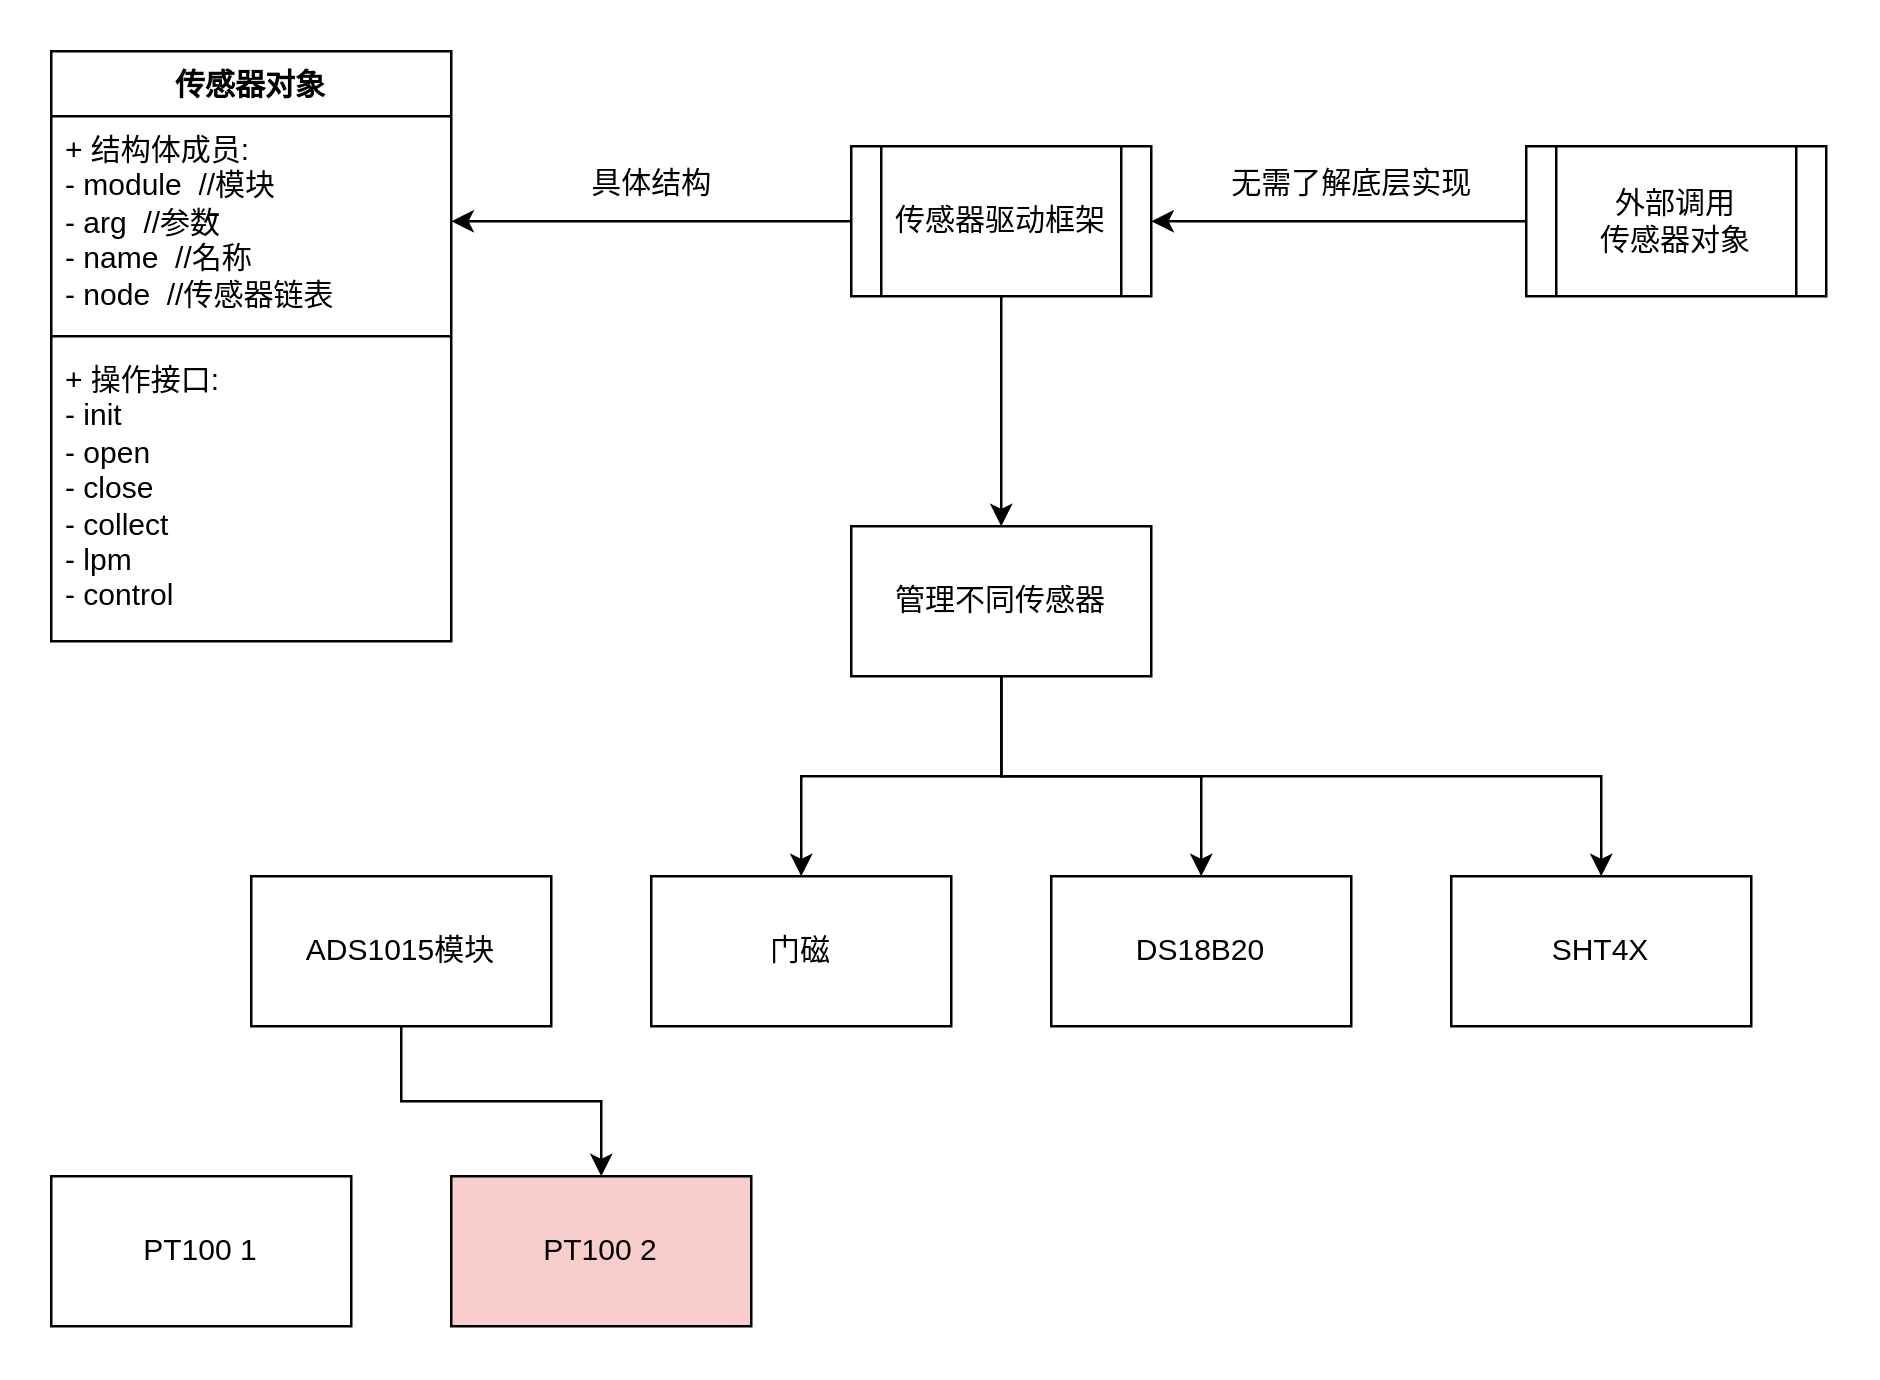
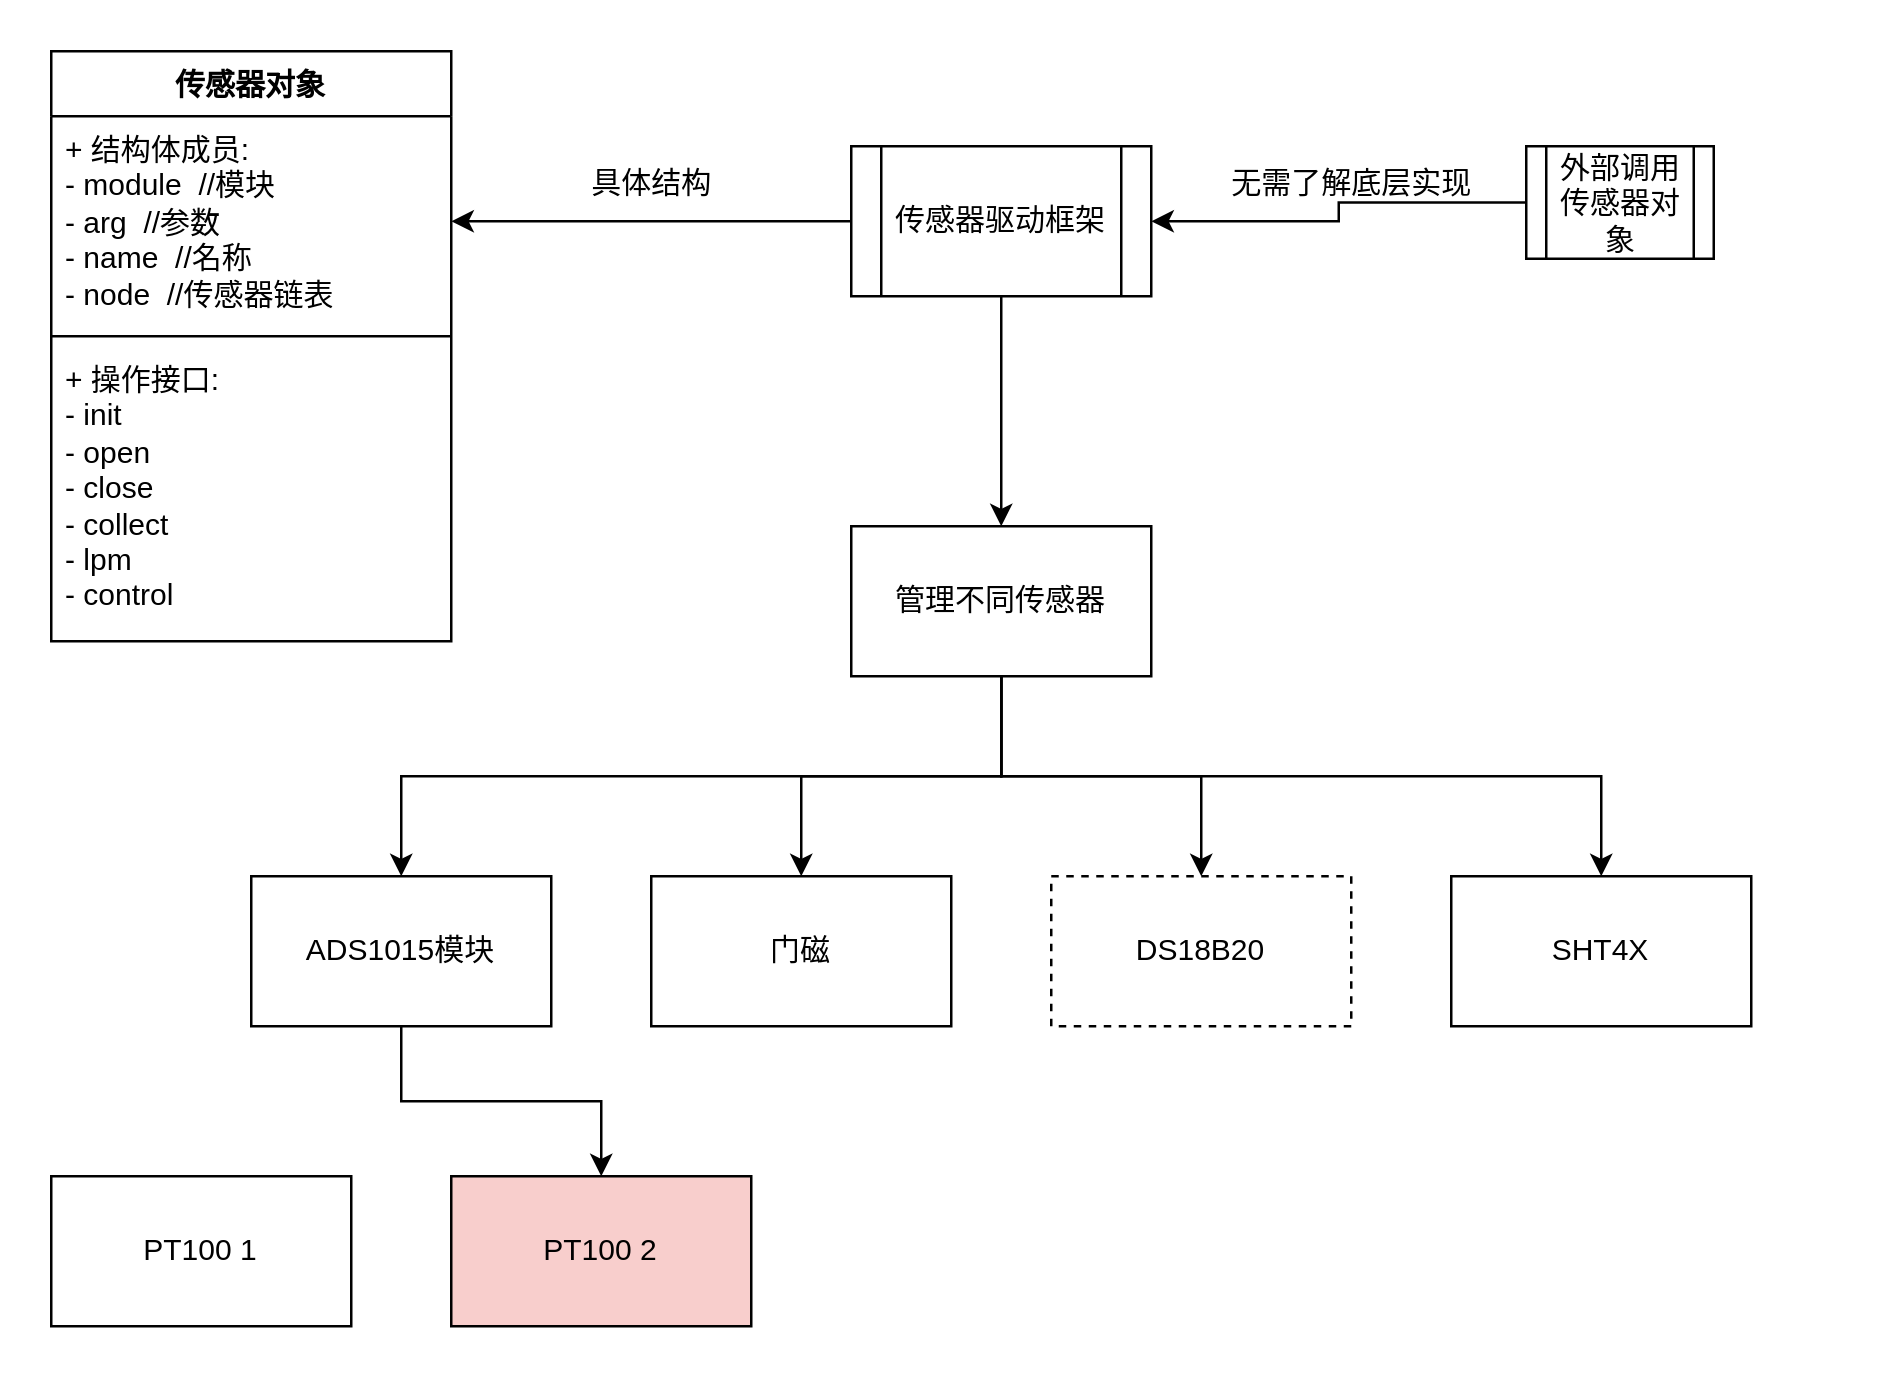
(1676, 221) -> (1620, 203)
none -> (557, 776)
(1201, 951) -> (1201, 951)
